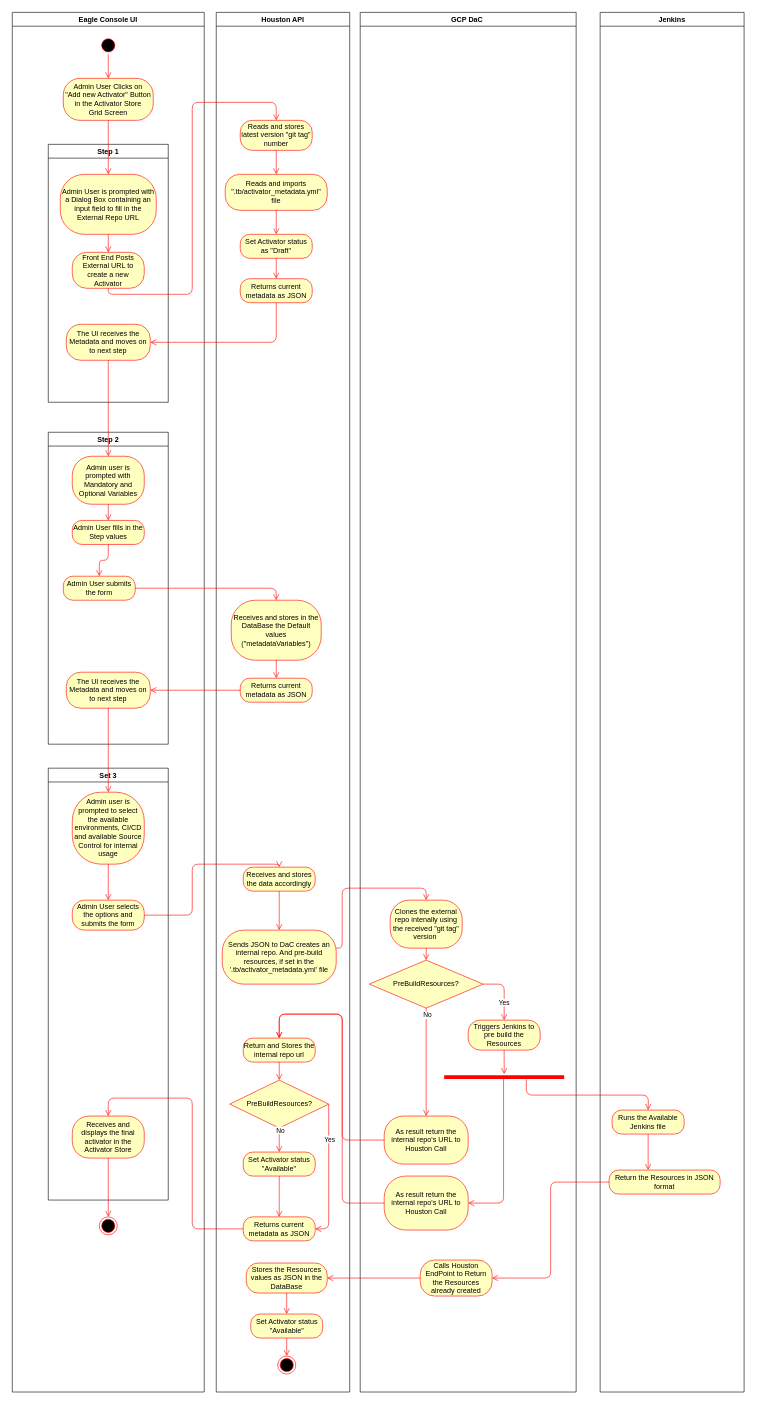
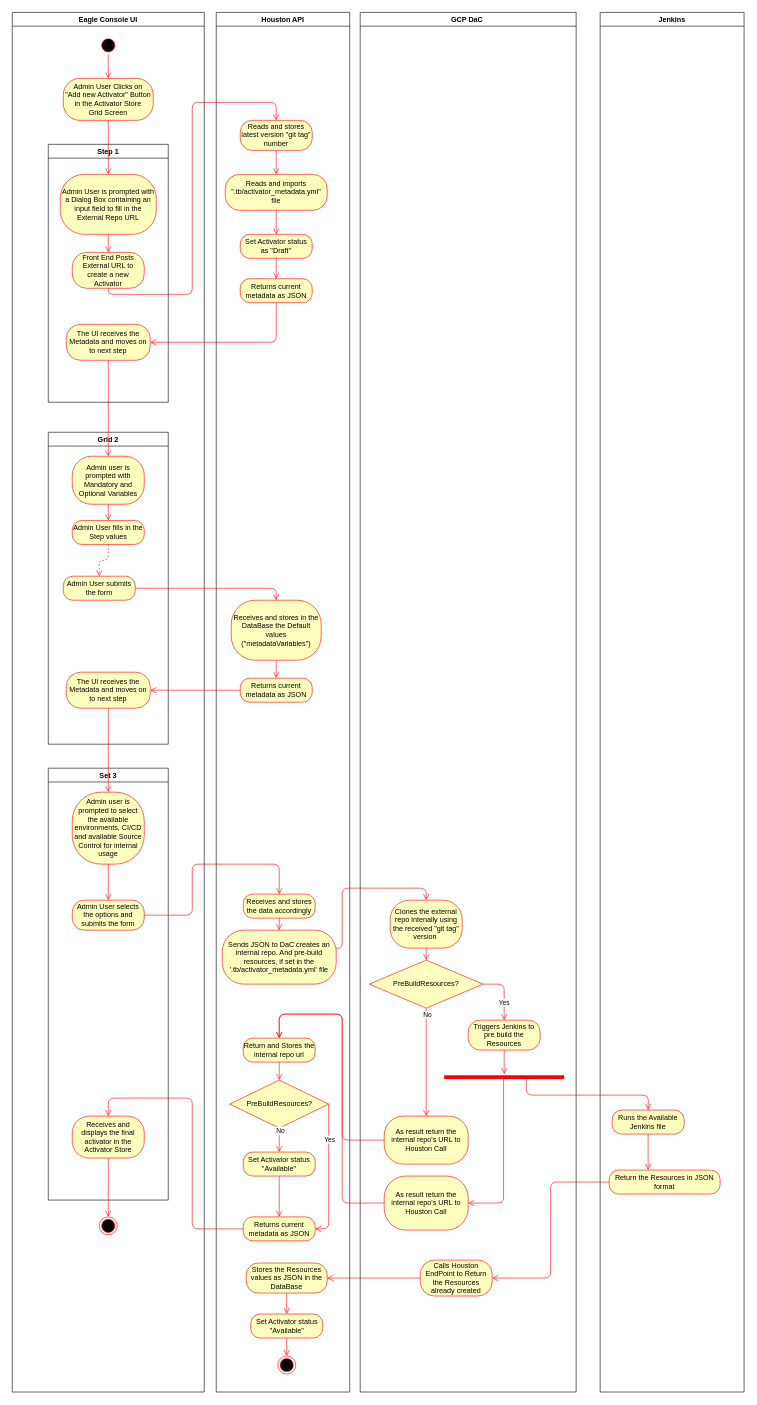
(108, 440) -> (108, 440)
(104, 560) -> (104, 560)
(279, 879) -> (279, 906)
